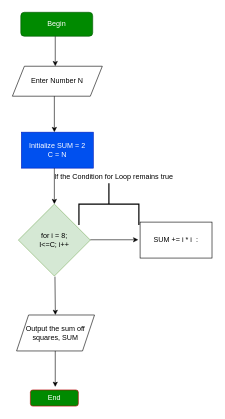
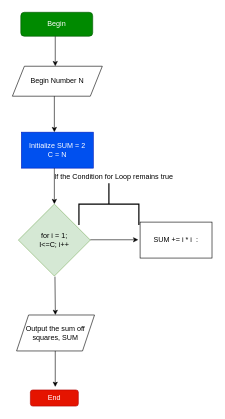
(57, 81) -> (57, 81)
(54, 240) -> (54, 240)
(54, 398) -> (54, 398)
